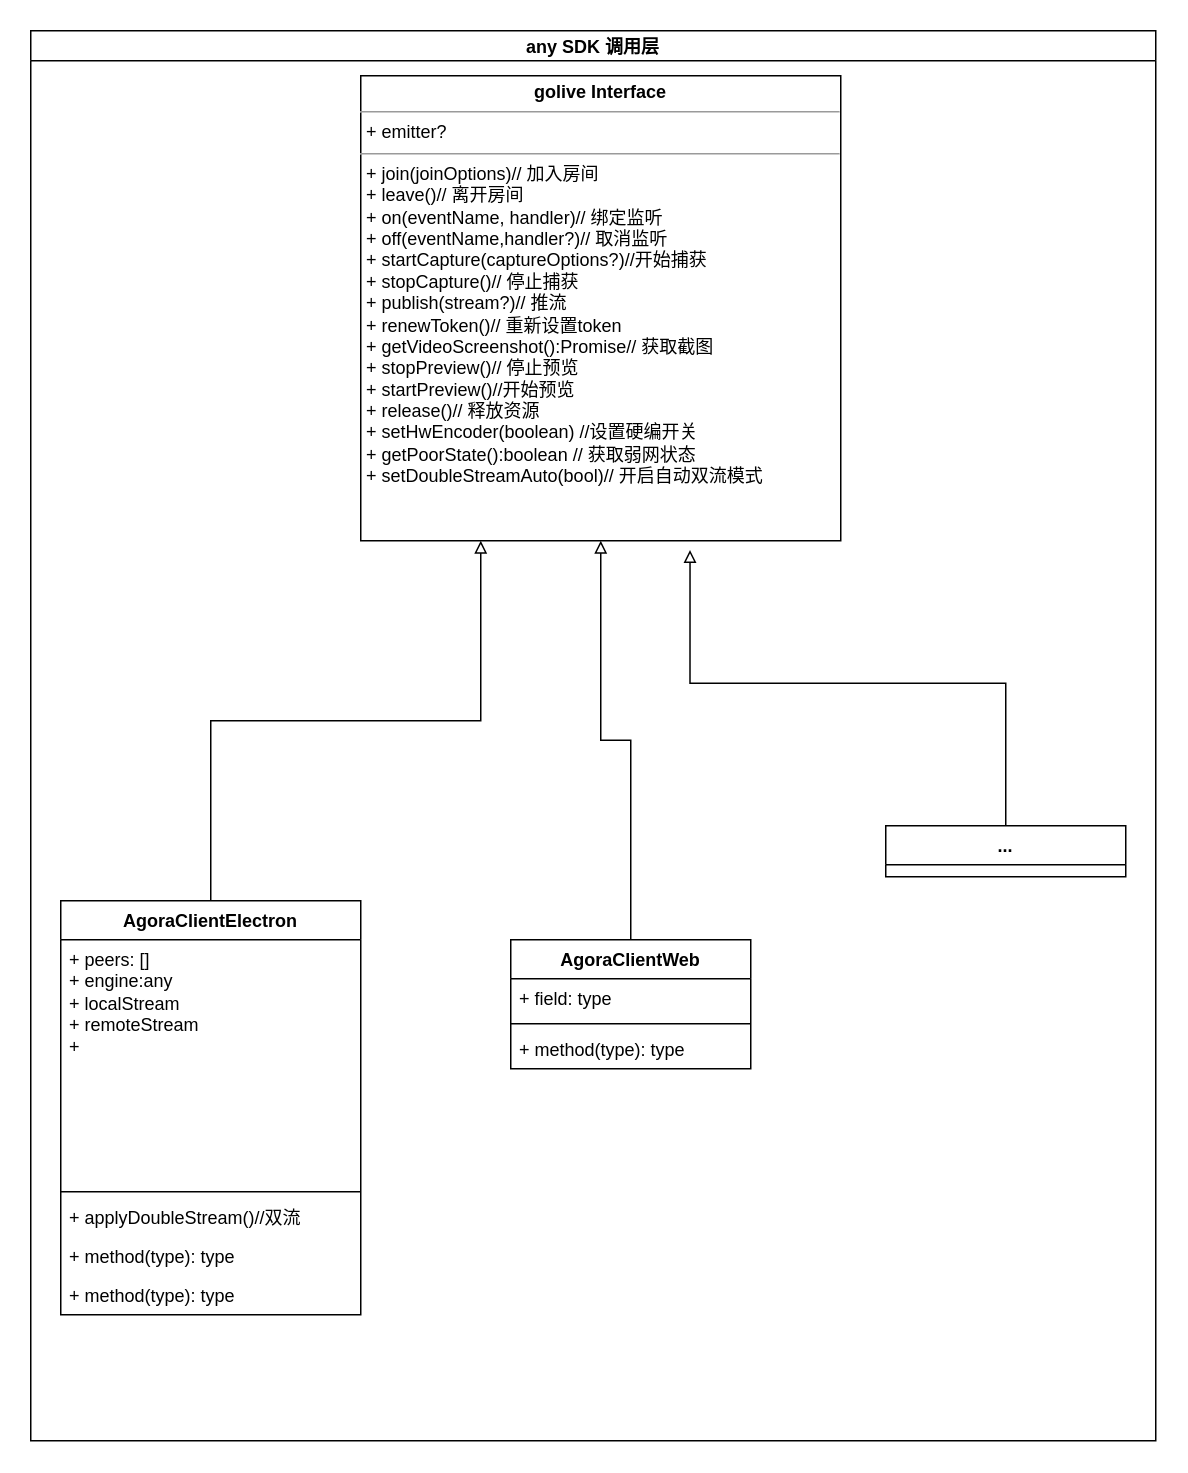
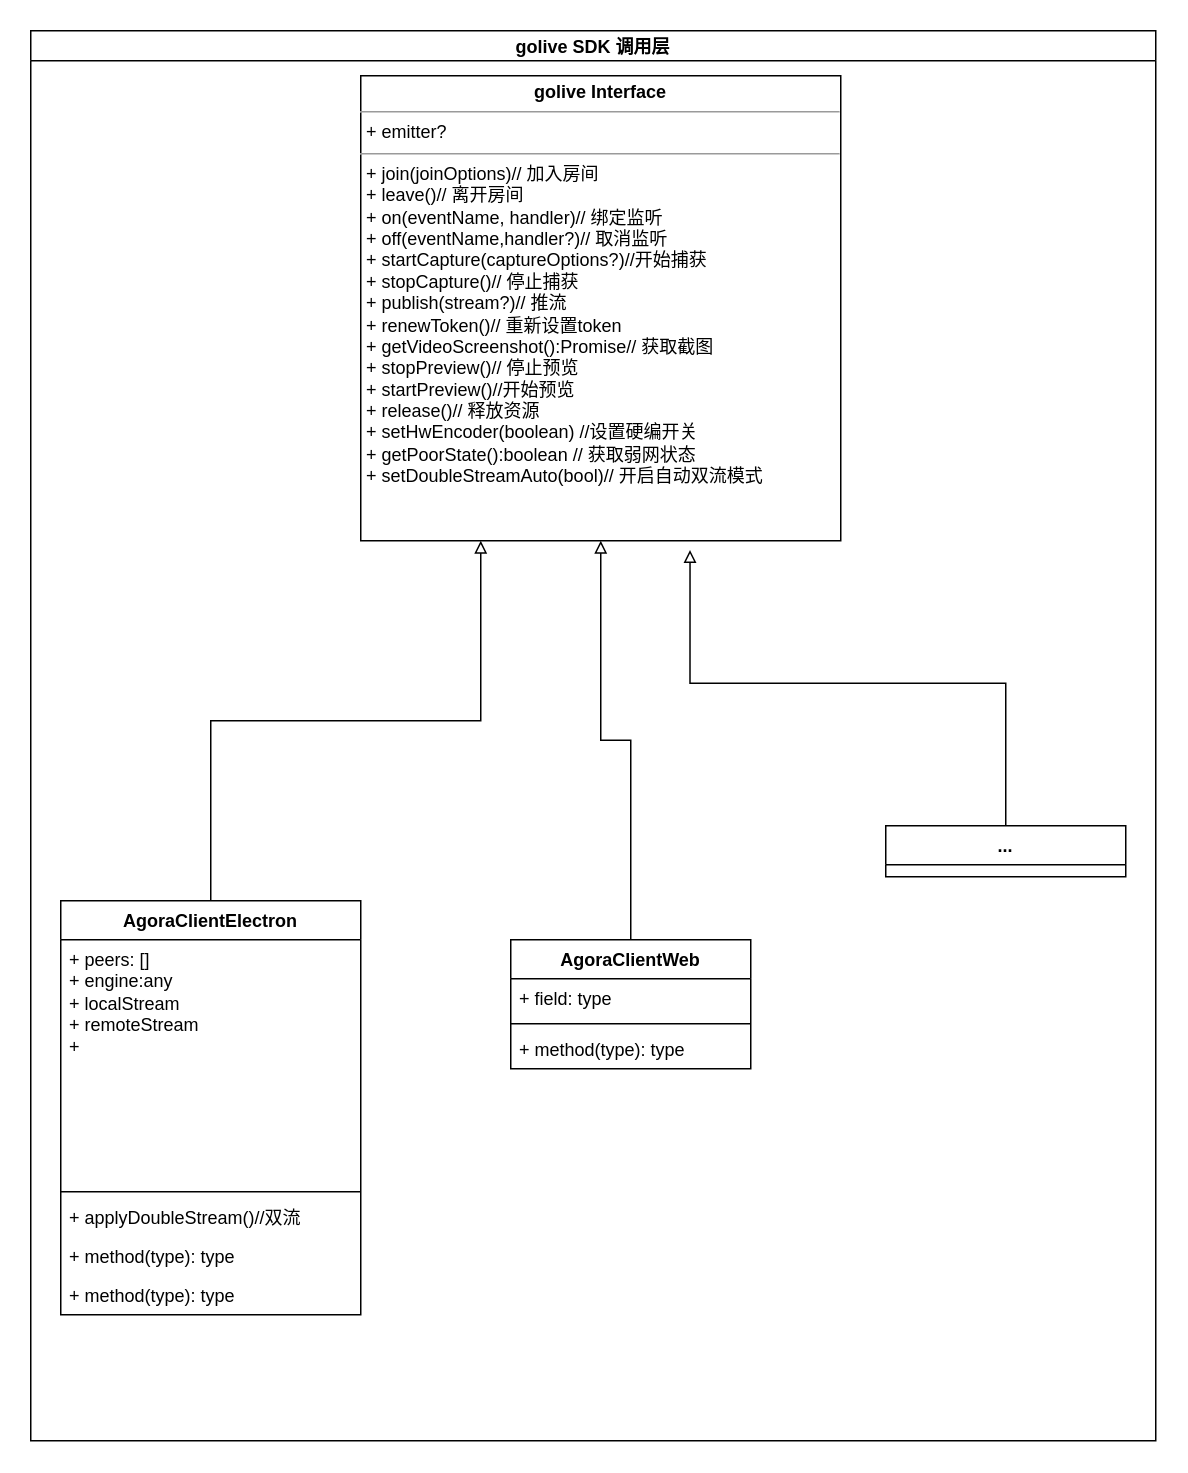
(593, 47) -> (593, 47)
